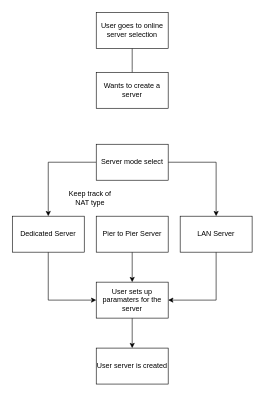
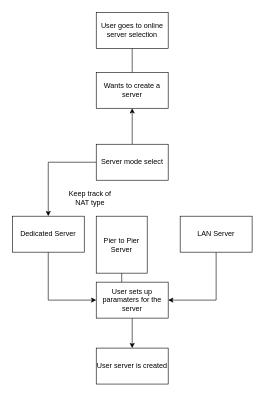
(215, 162) -> (132, 113)
(132, 234) -> (122, 245)
